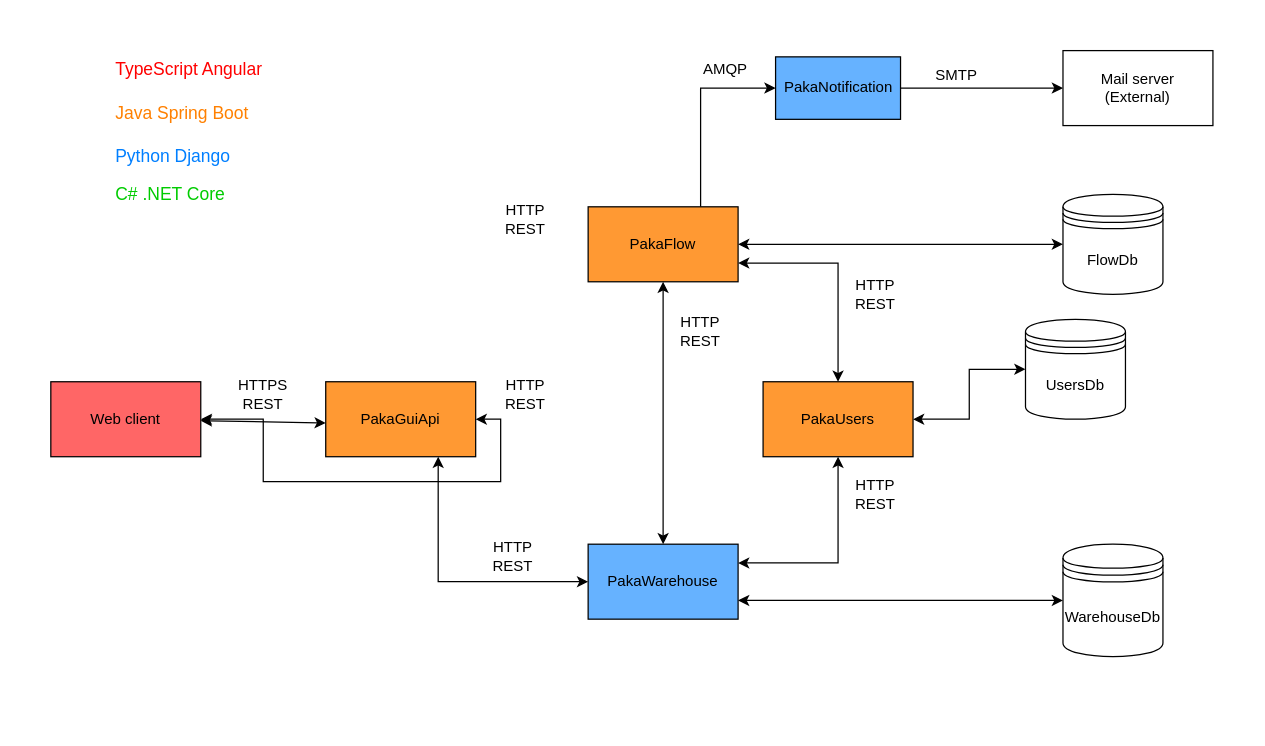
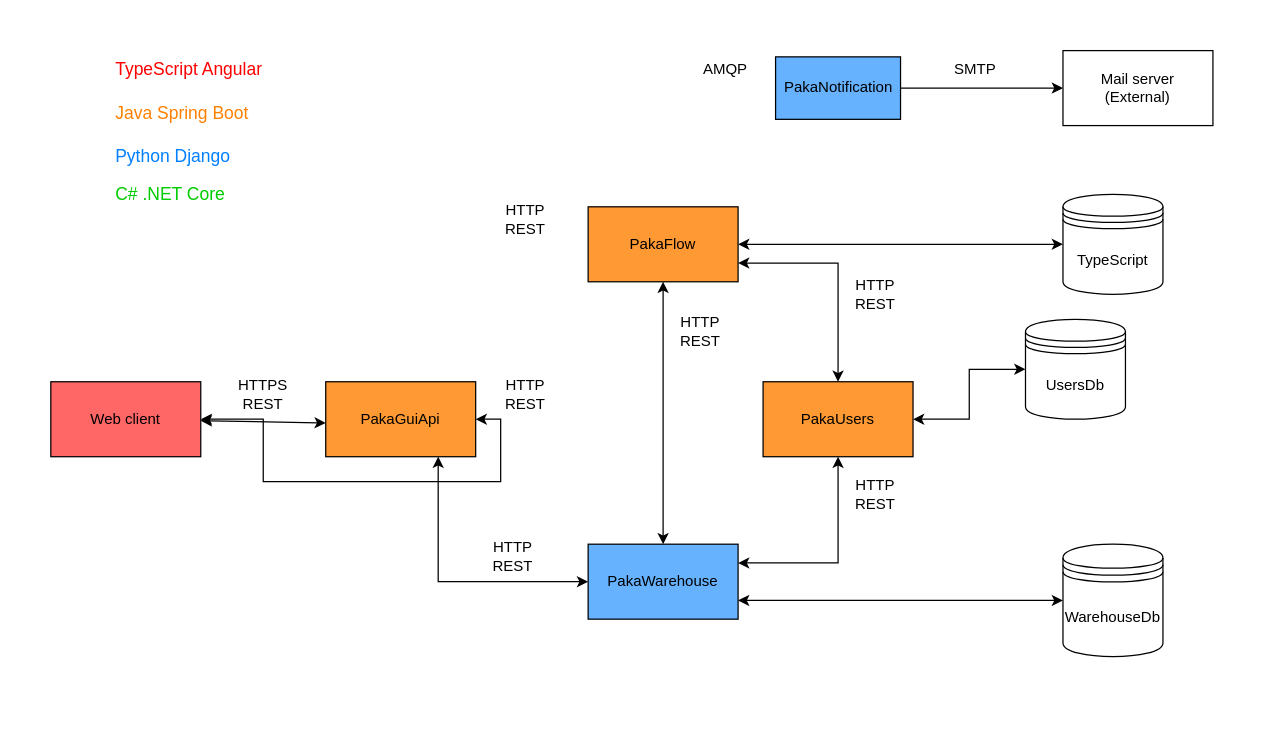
(957, 76) -> (976, 69)
(701, 114) -> none
(1113, 261) -> (1113, 261)
